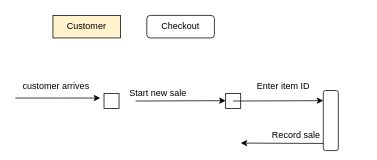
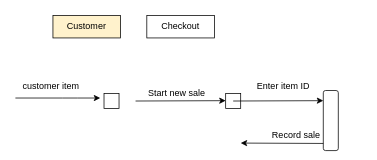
(180, 27) -> (180, 27)
(61, 86) -> (53, 86)
(162, 93) -> (180, 93)
